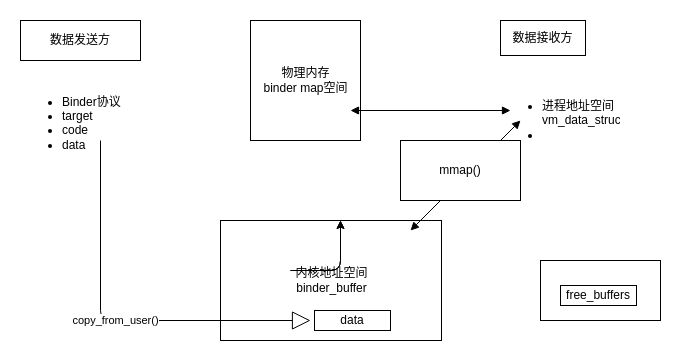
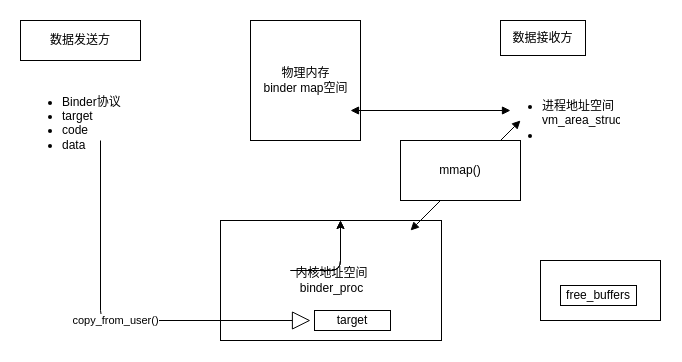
(562, 121) -> (562, 121)
(332, 281) -> (332, 281)
(353, 321) -> (353, 321)
